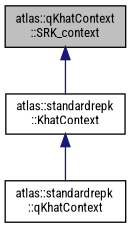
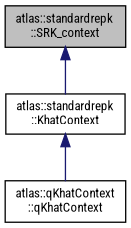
(65, 27) -> (65, 27)
(65, 202) -> (65, 202)
